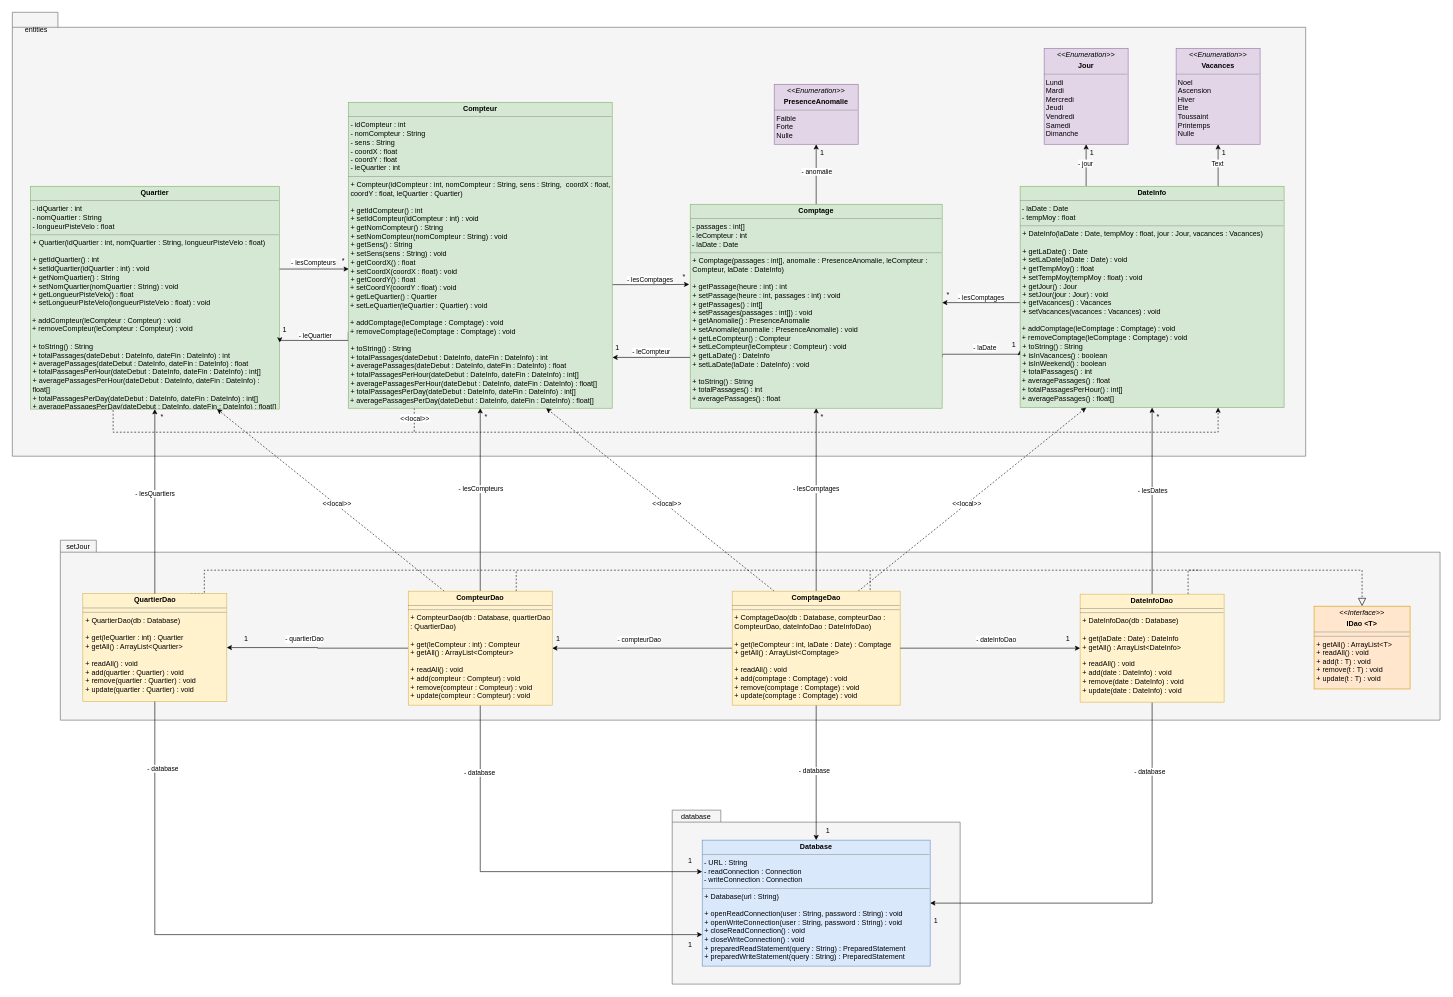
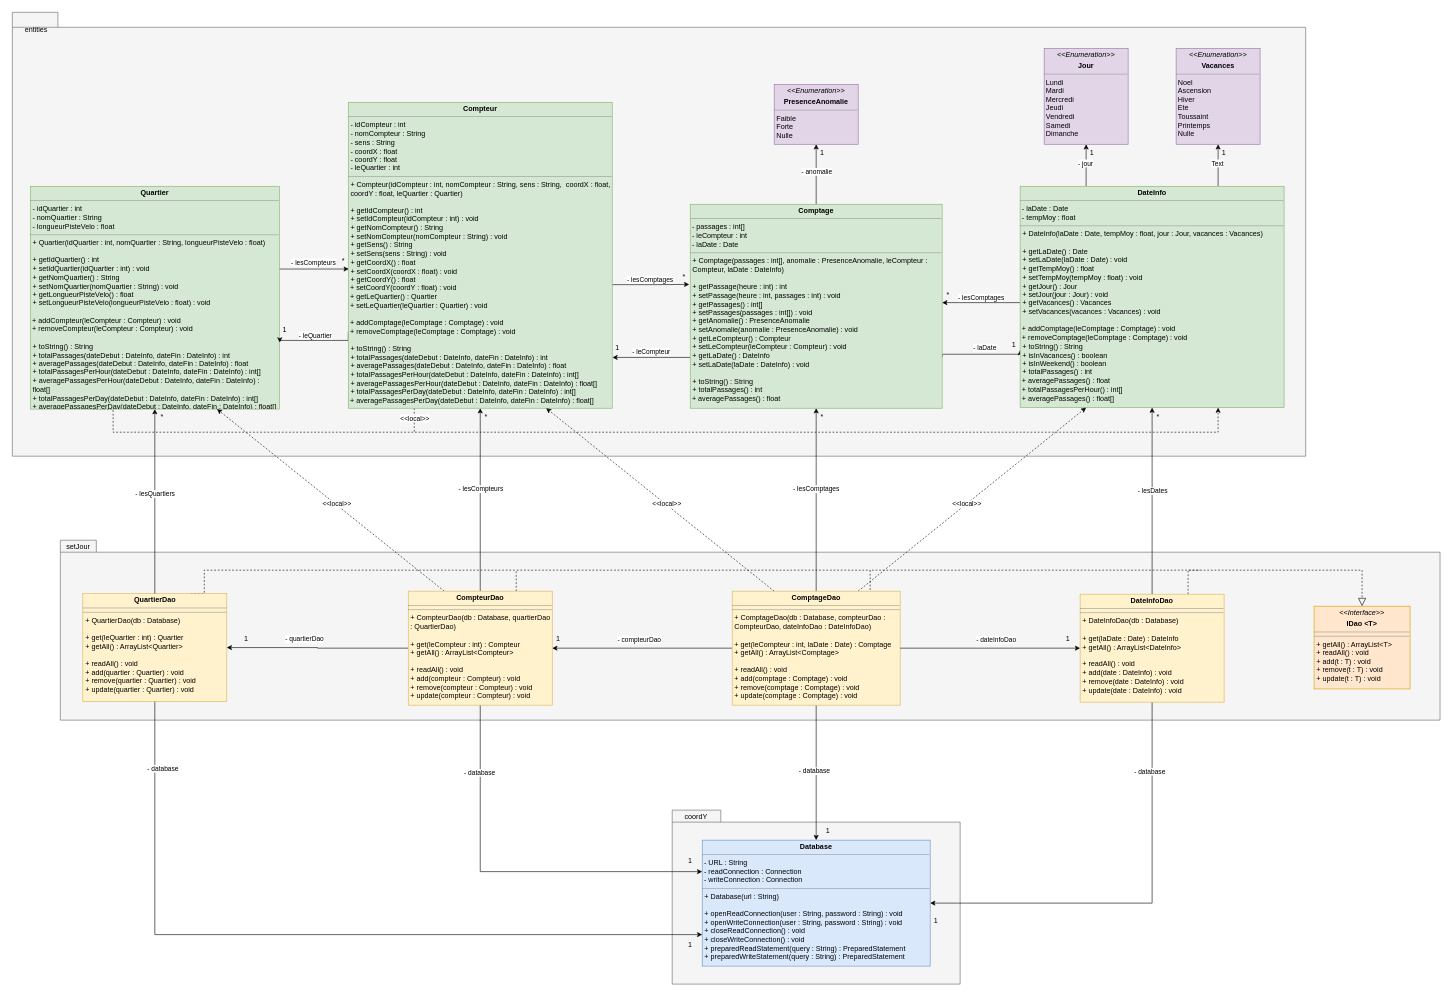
(696, 817) -> (696, 817)
